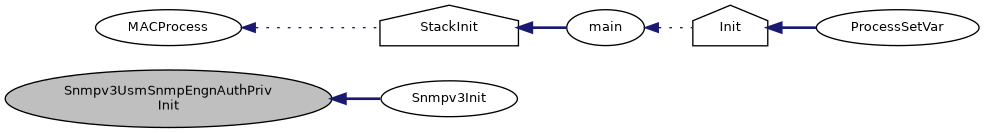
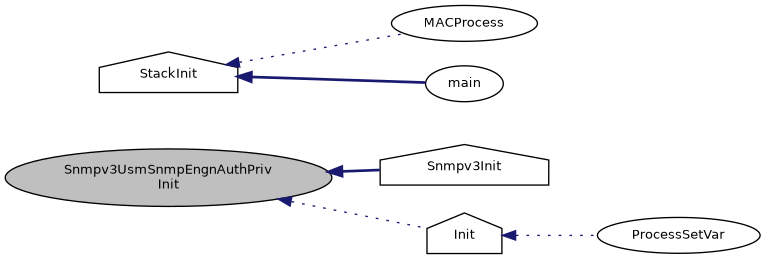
(318, 28) -> (322, 48)
(676, 28) -> (359, 215)
(799, 28) -> (556, 235)
(449, 99) -> (464, 167)
